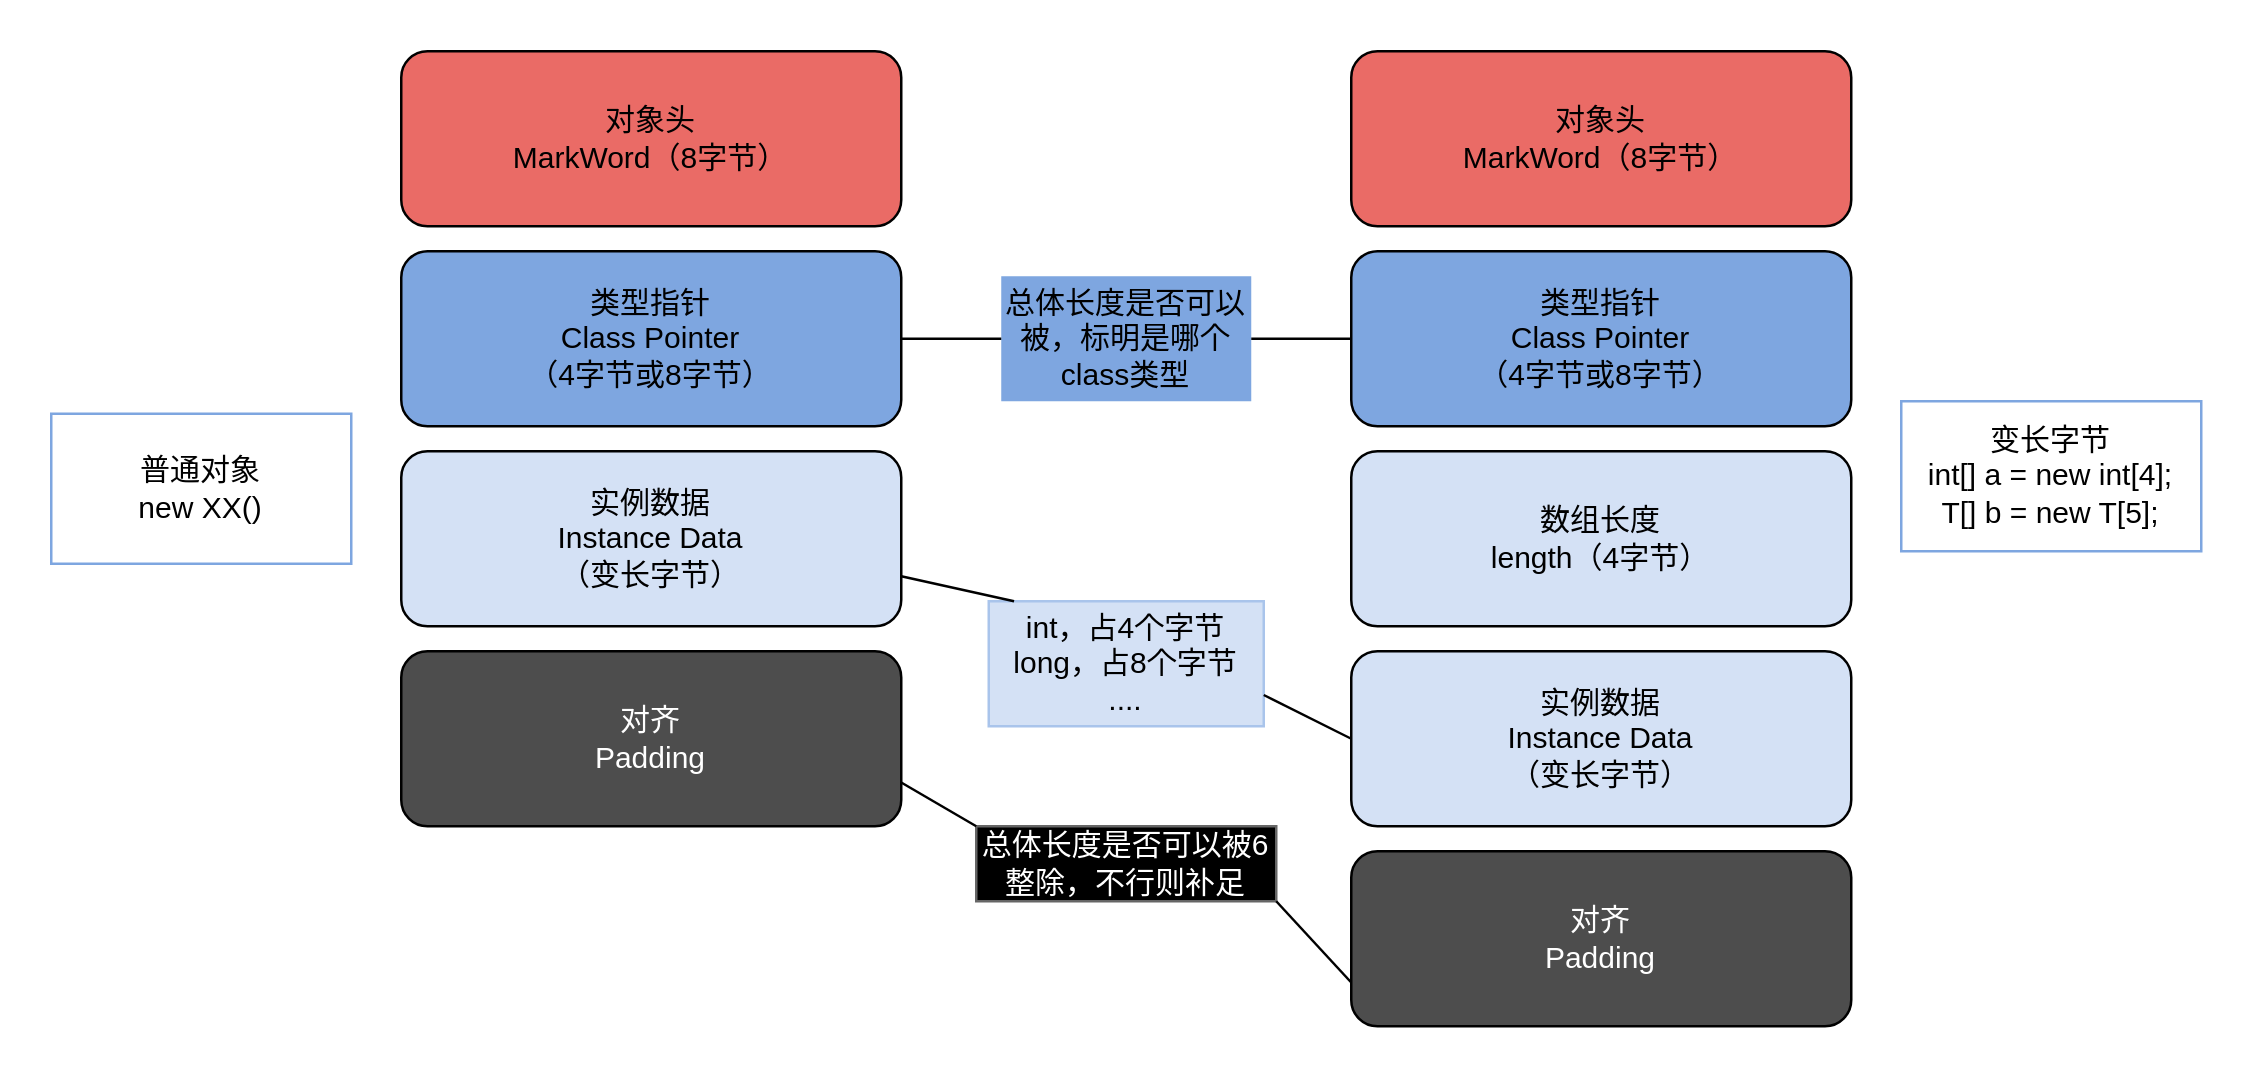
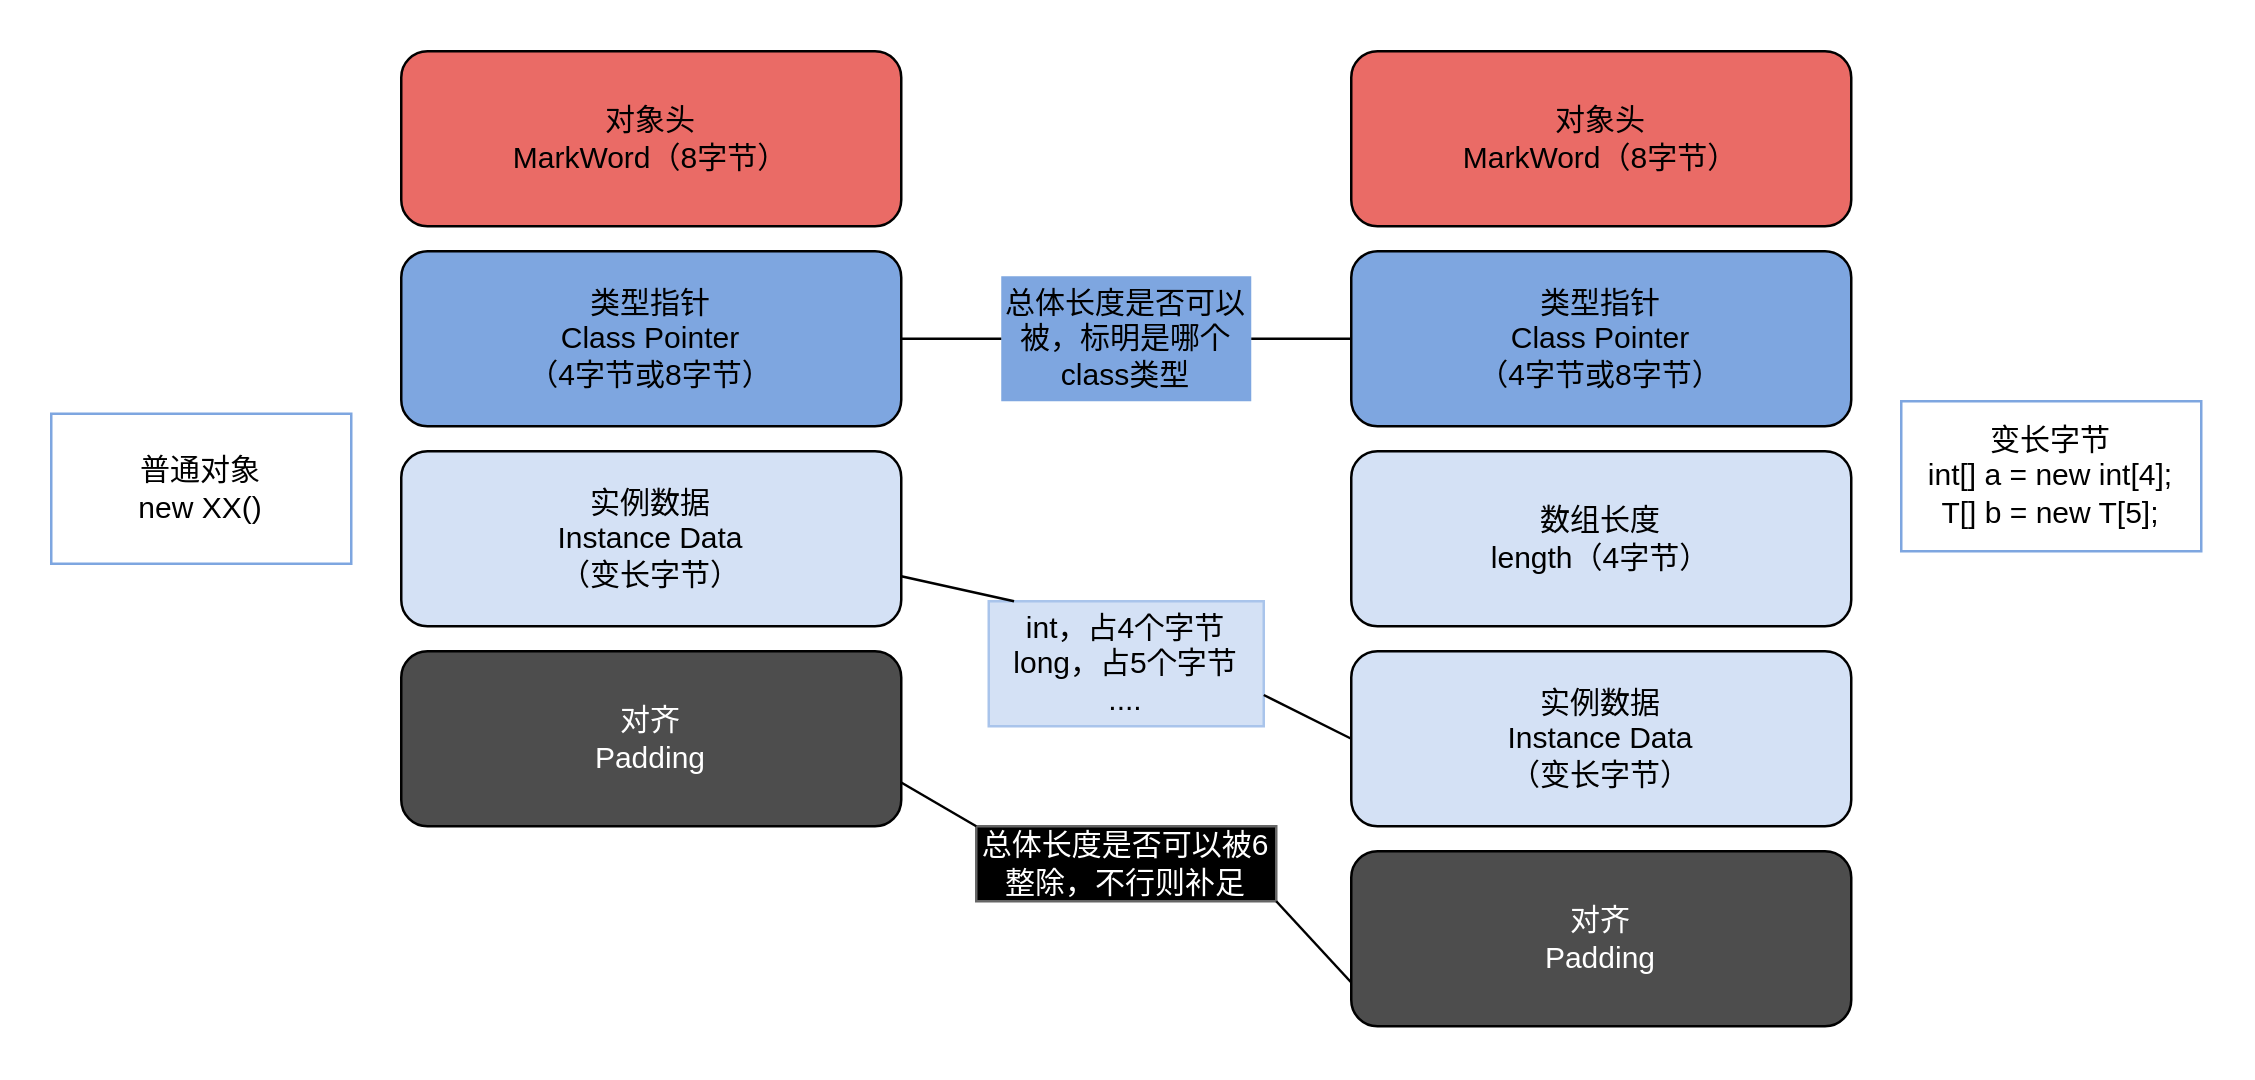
(1126, 664) -> (1126, 664)
